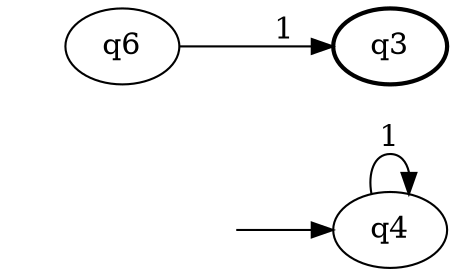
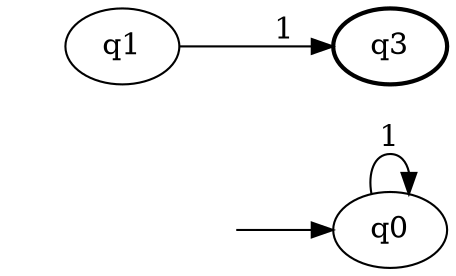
(122, 46) -> (122, 46)
(390, 230) -> (390, 230)
